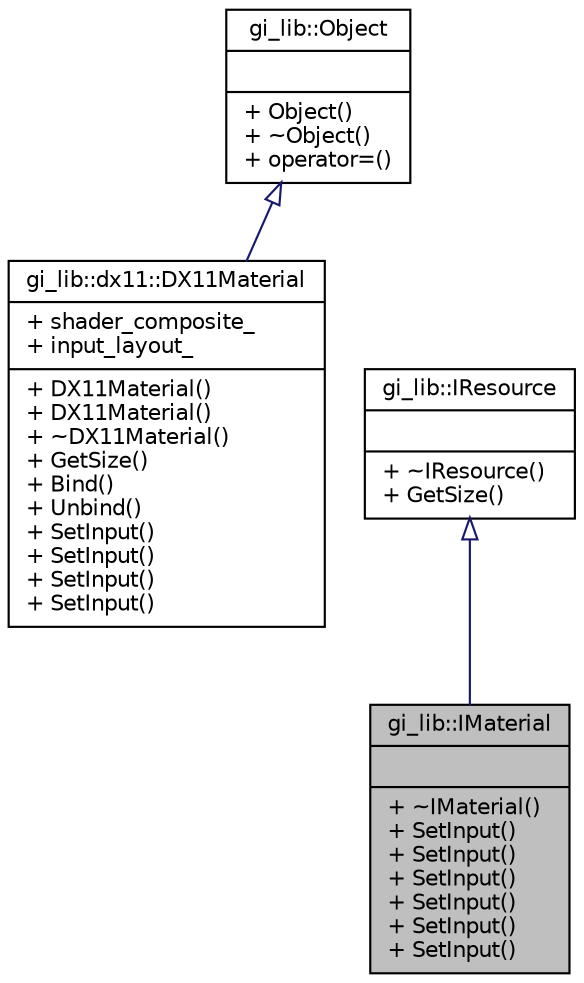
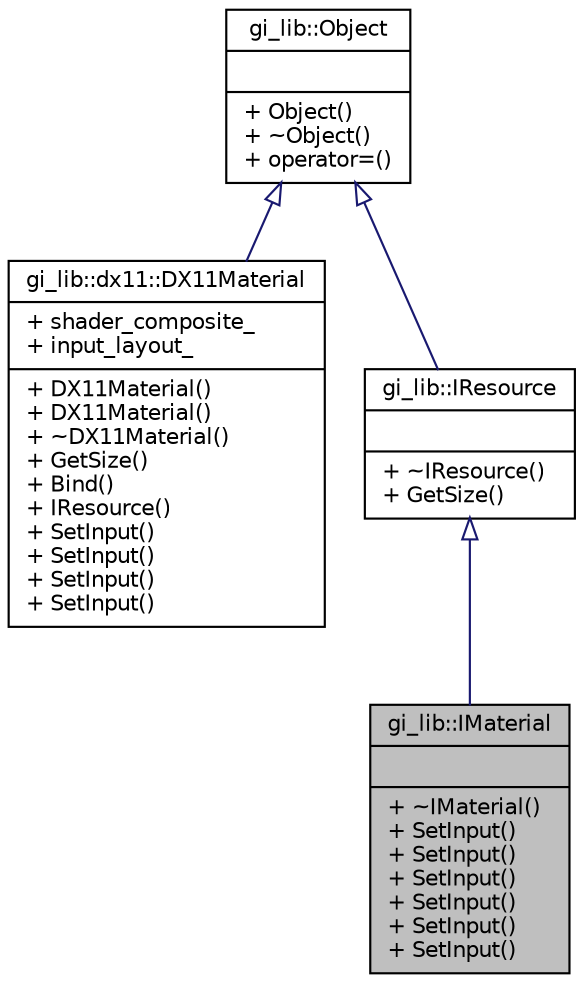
none -> (401, 286)
(84, 509) -> (99, 509)
